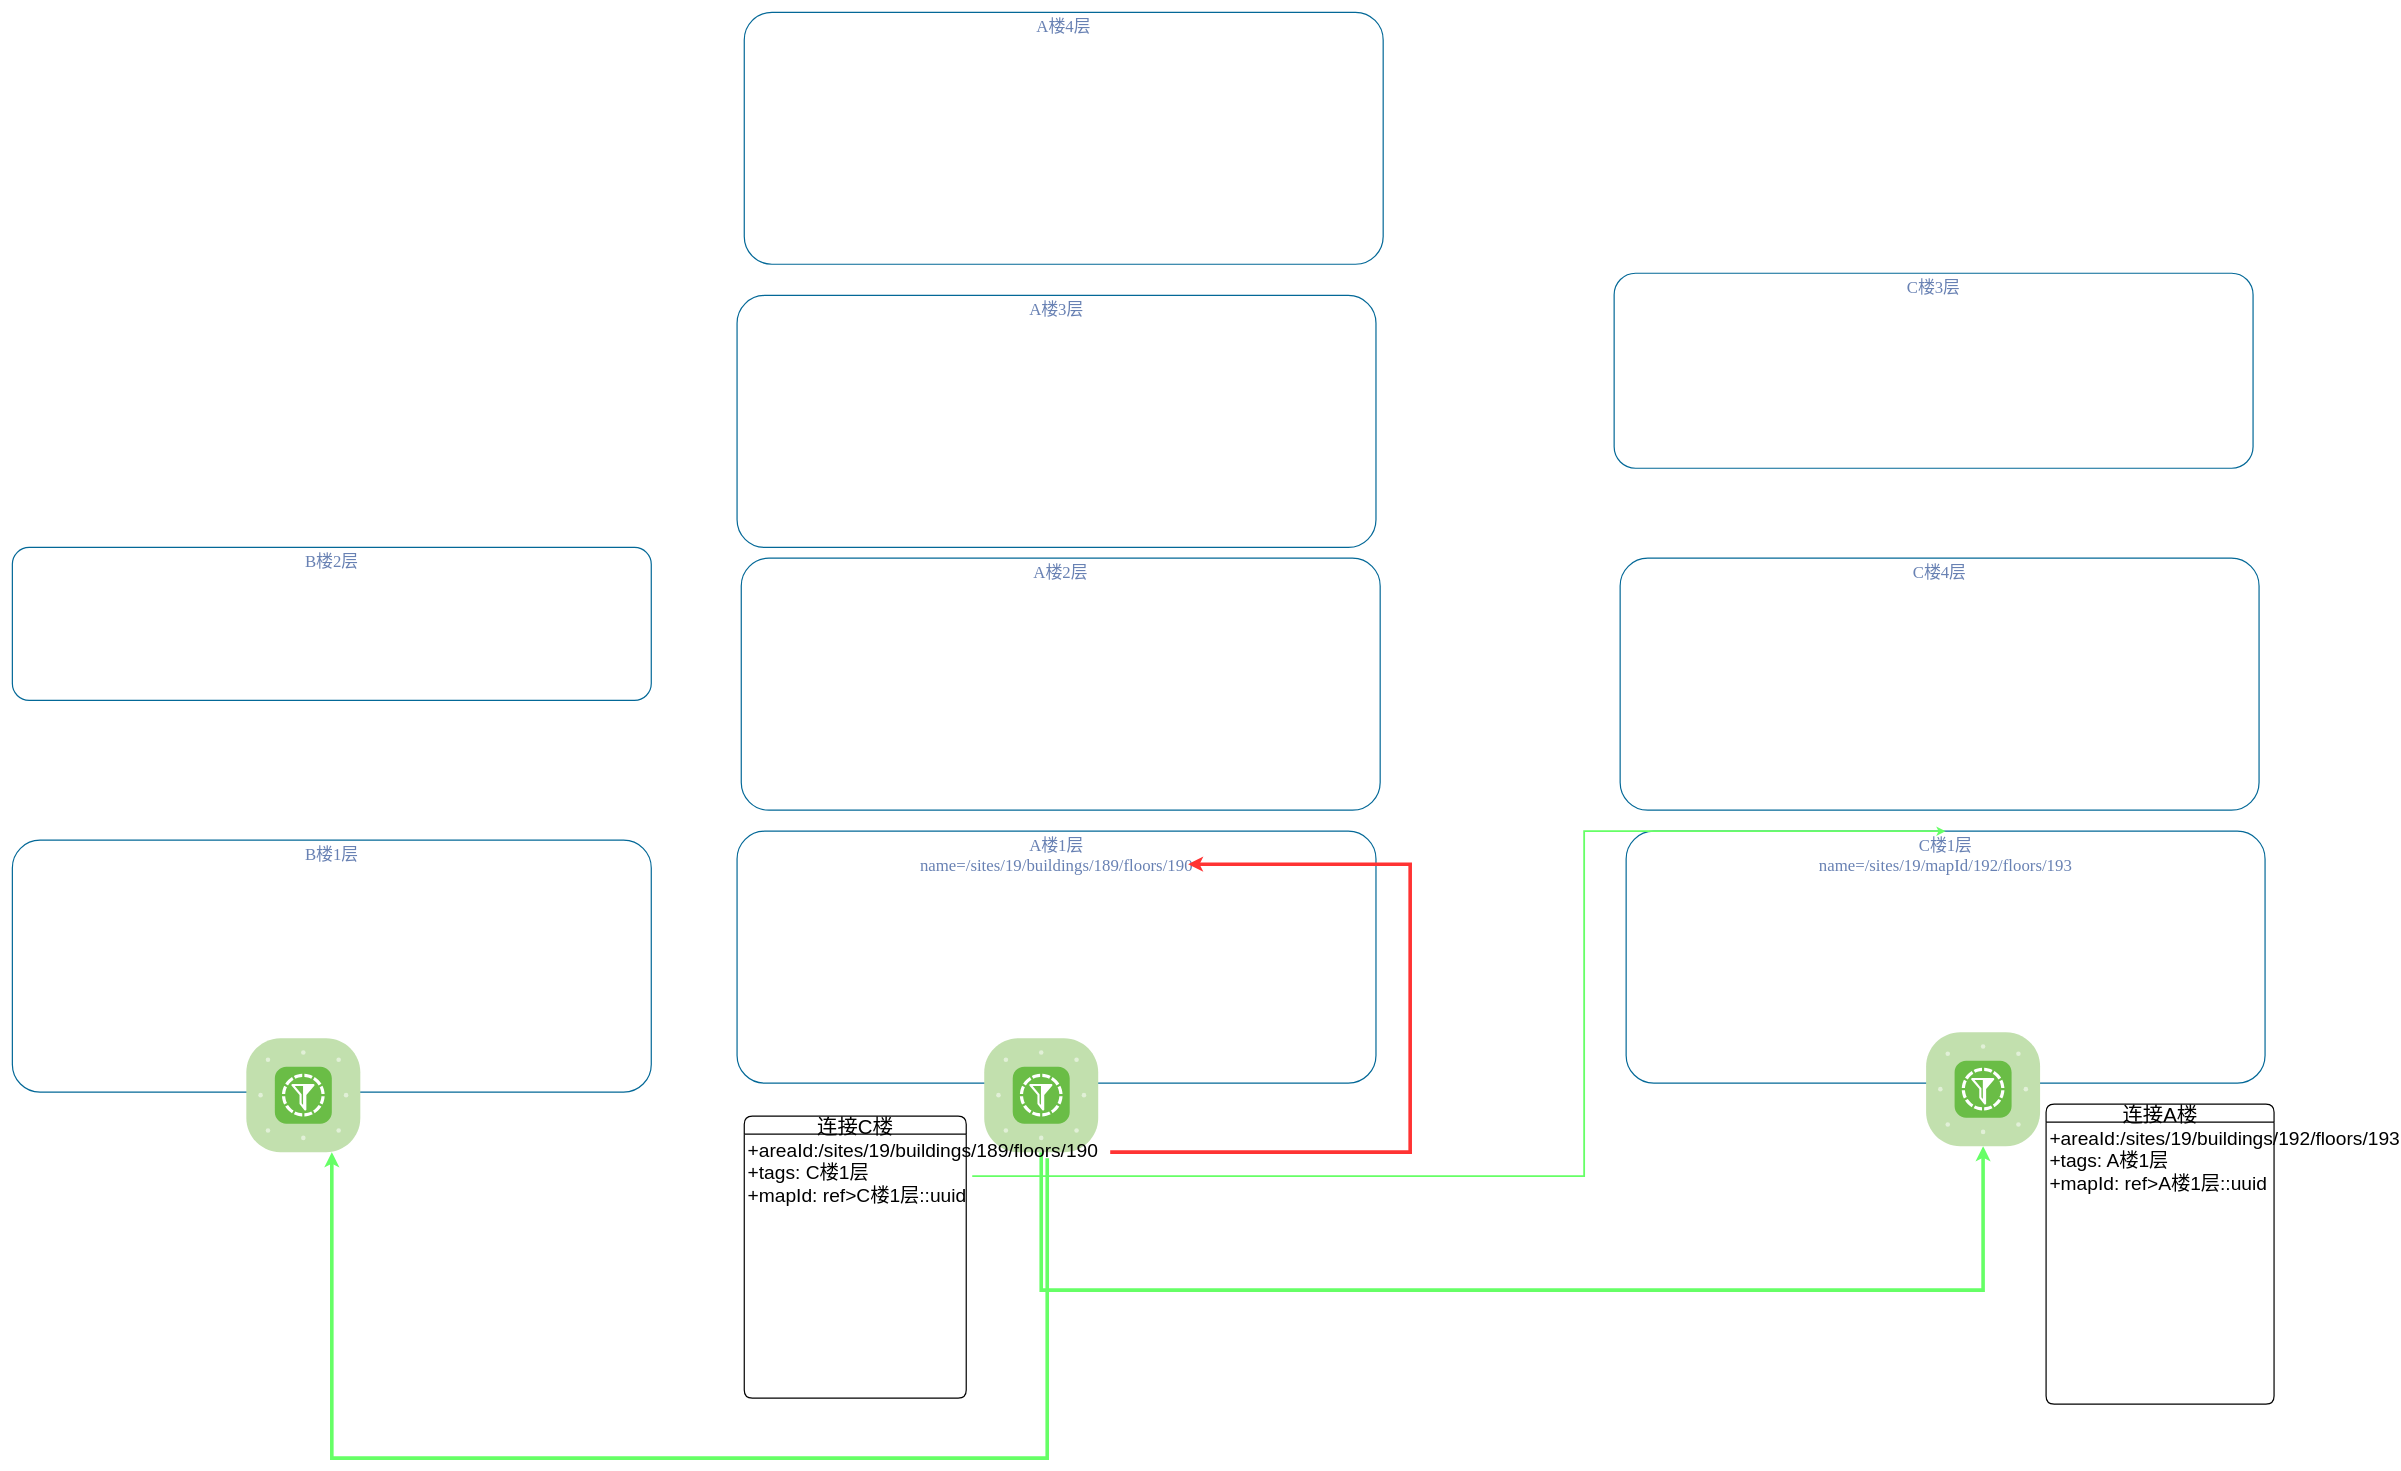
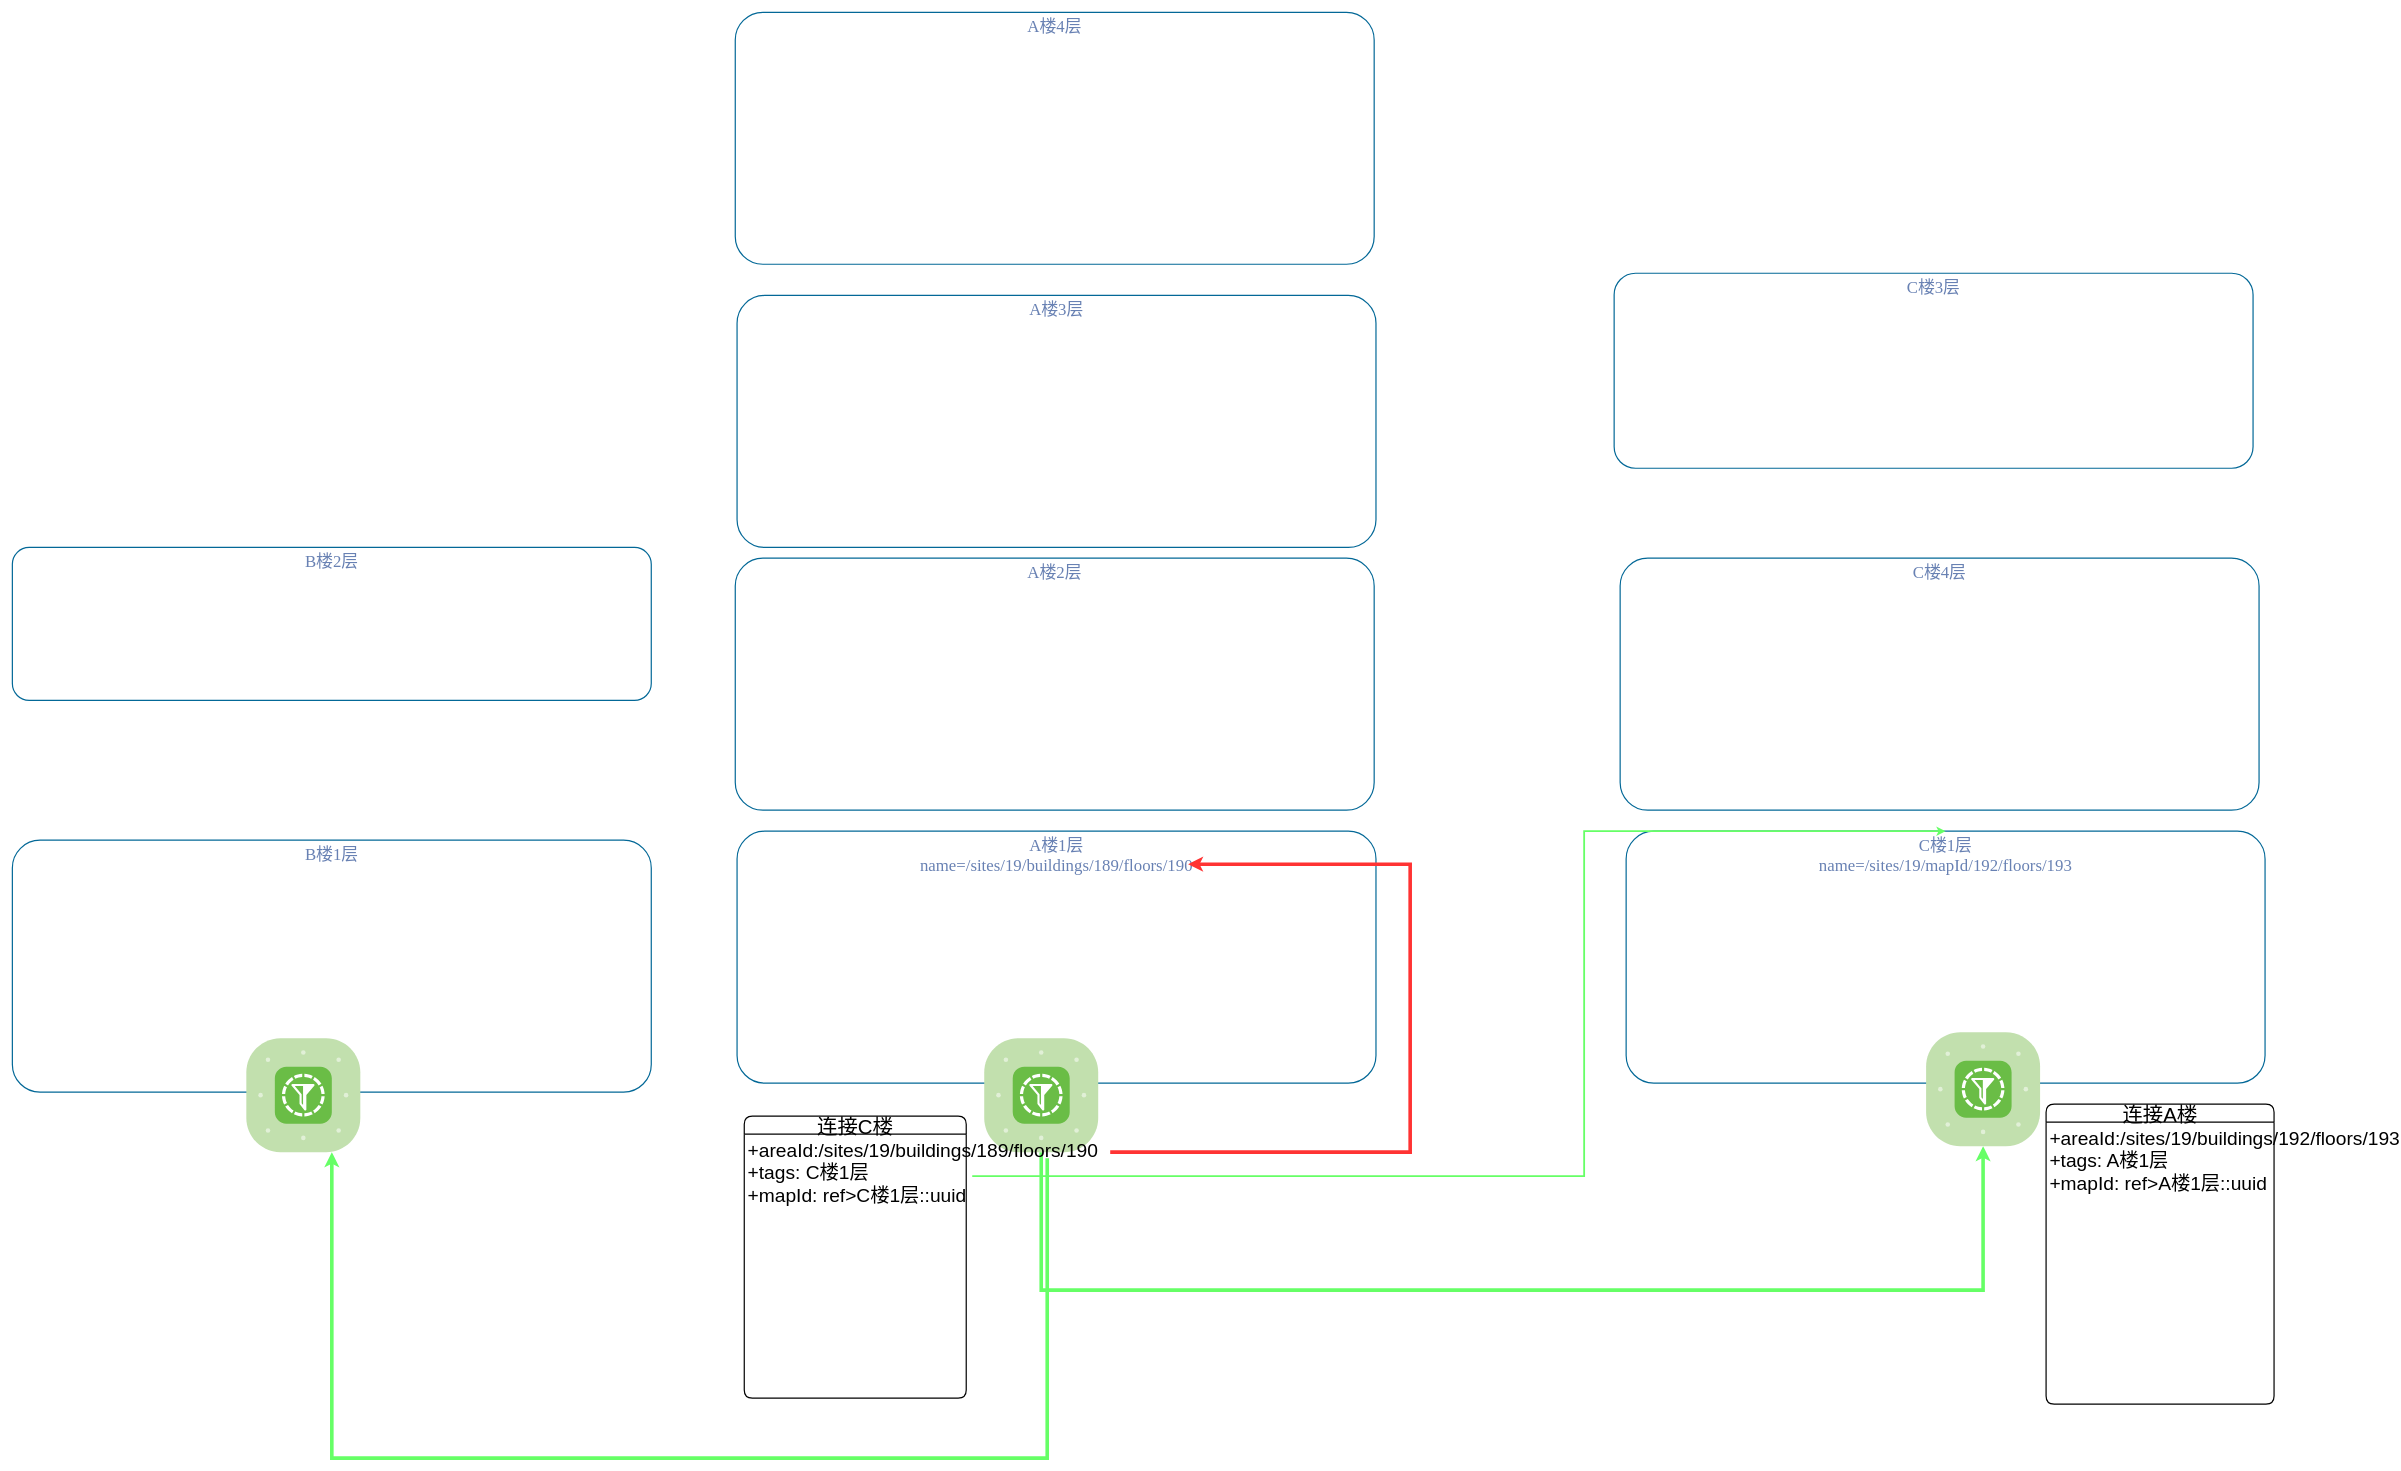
(1064, 138) -> (1055, 138)
(1061, 684) -> (1055, 684)
